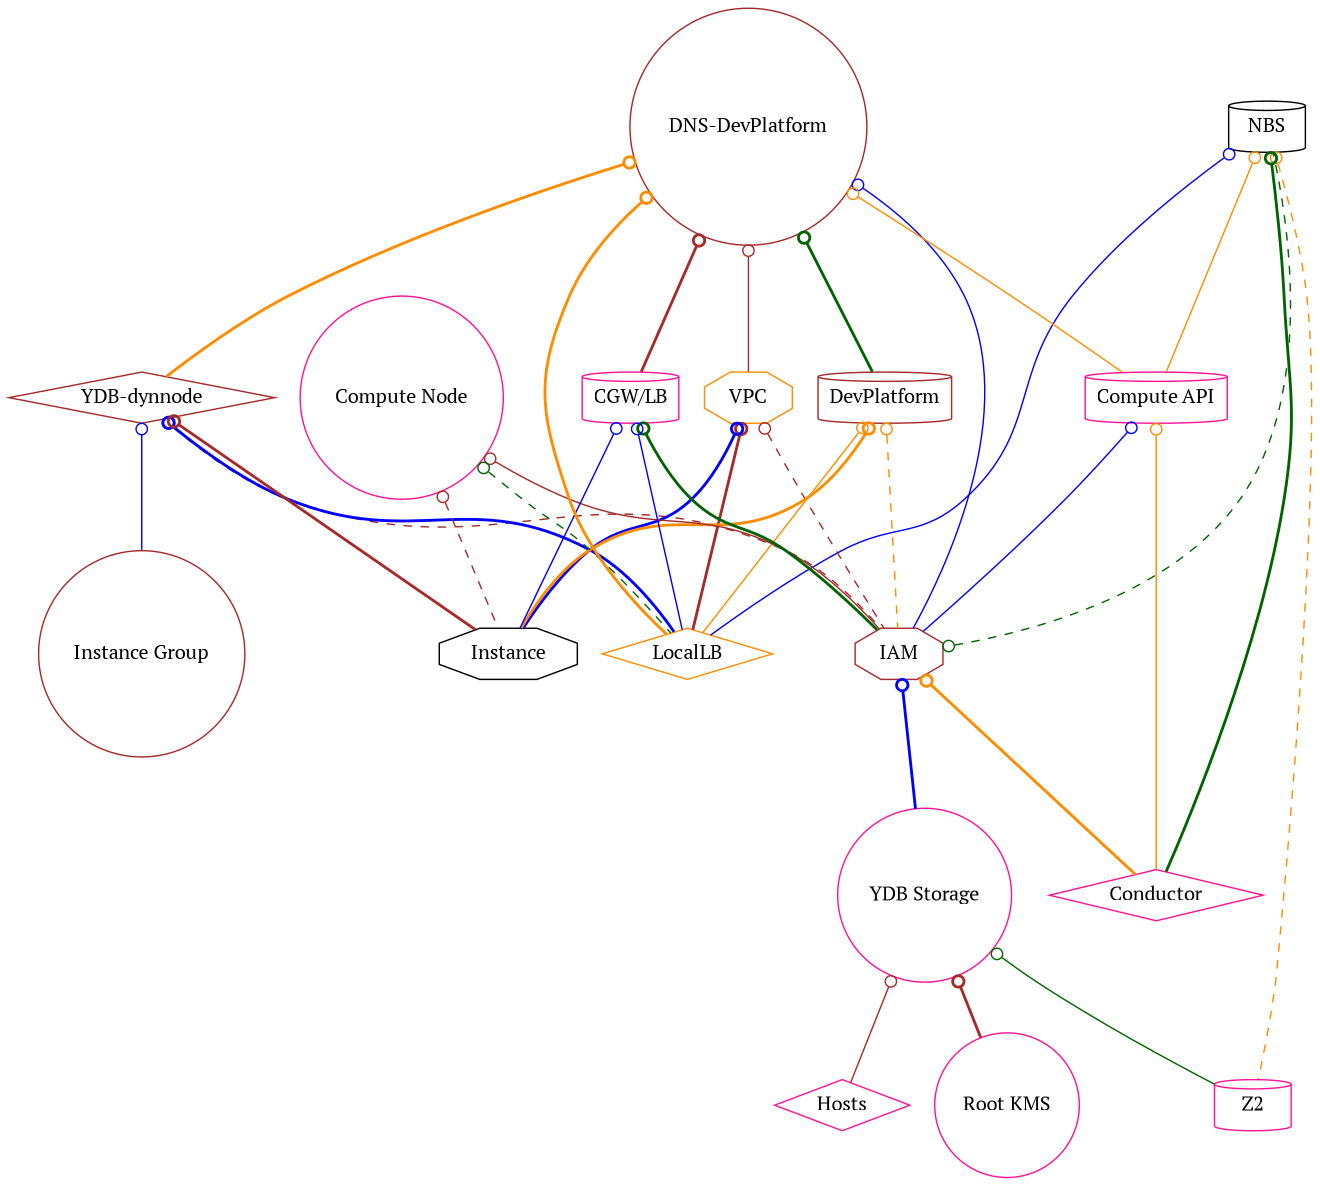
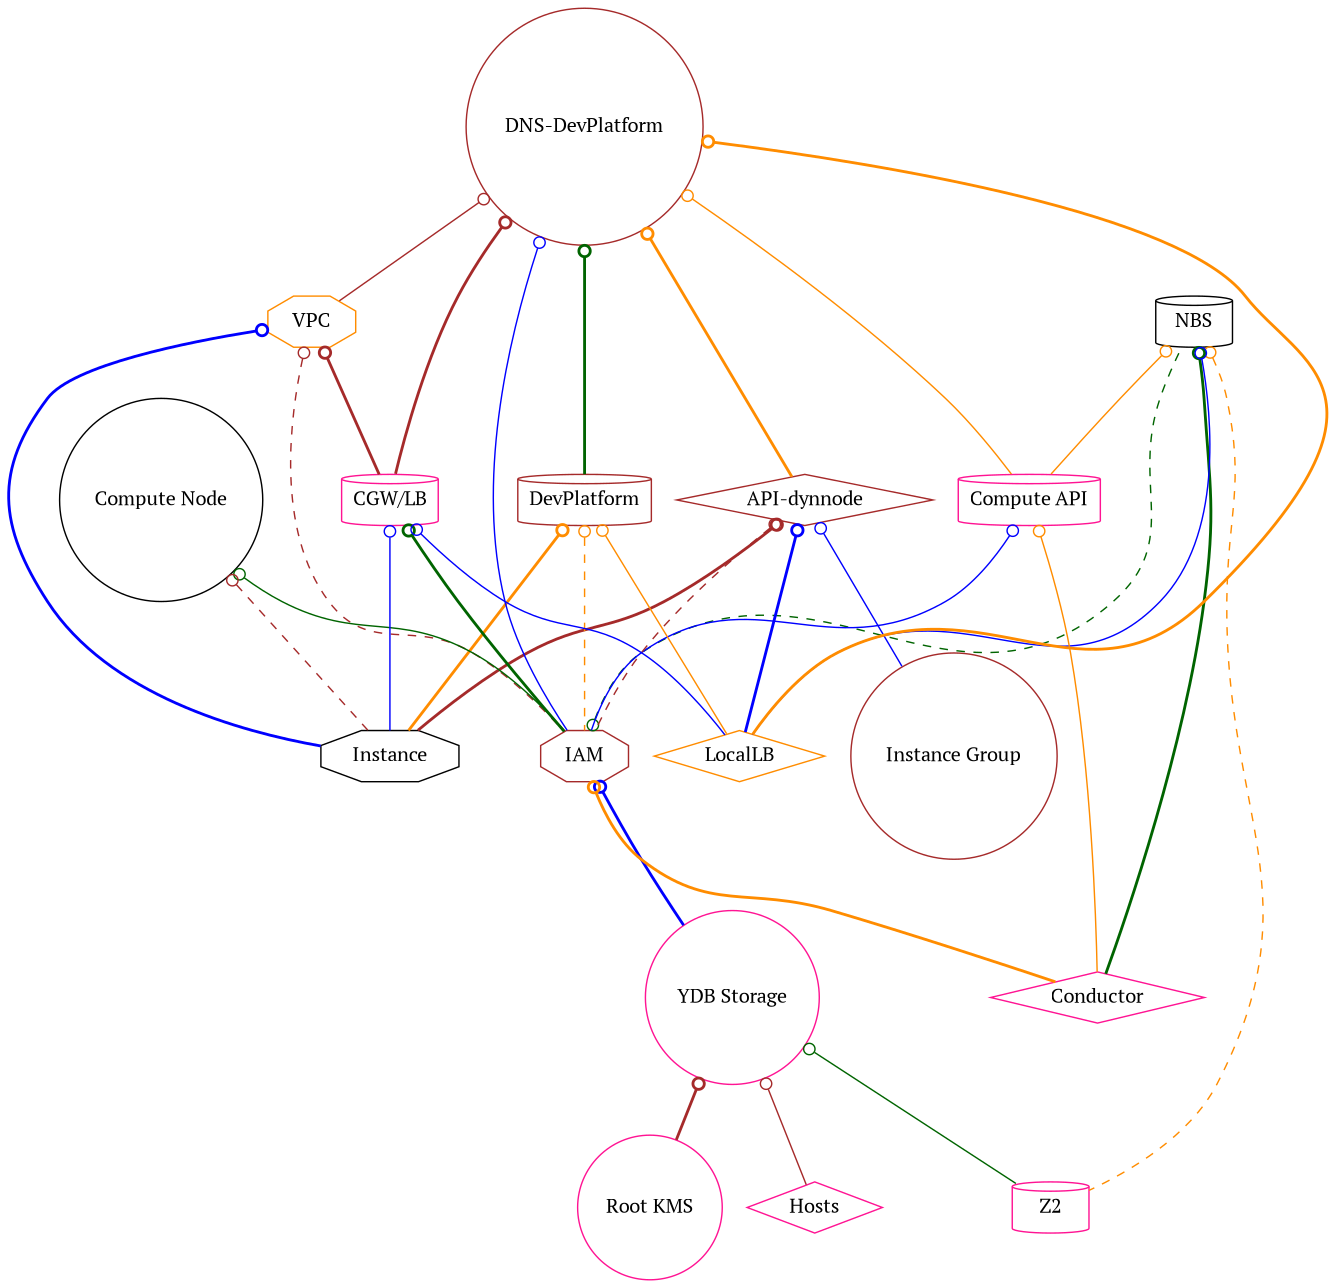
(142, 398) -> (805, 500)
(402, 398) -> (161, 500)
(537, 510) -> none
(698, 523) -> (334, 621)
(715, 537) -> (353, 416)
